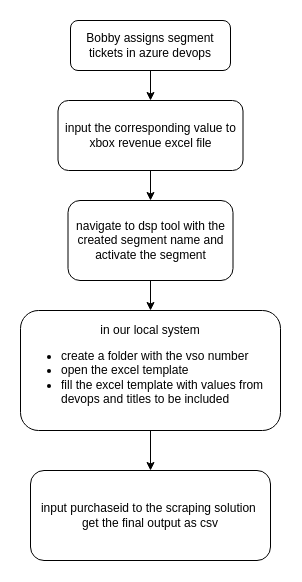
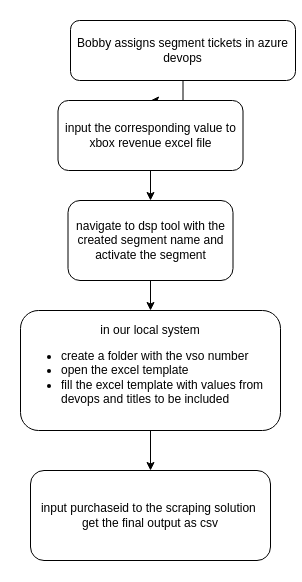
(151, 46) -> (183, 51)
